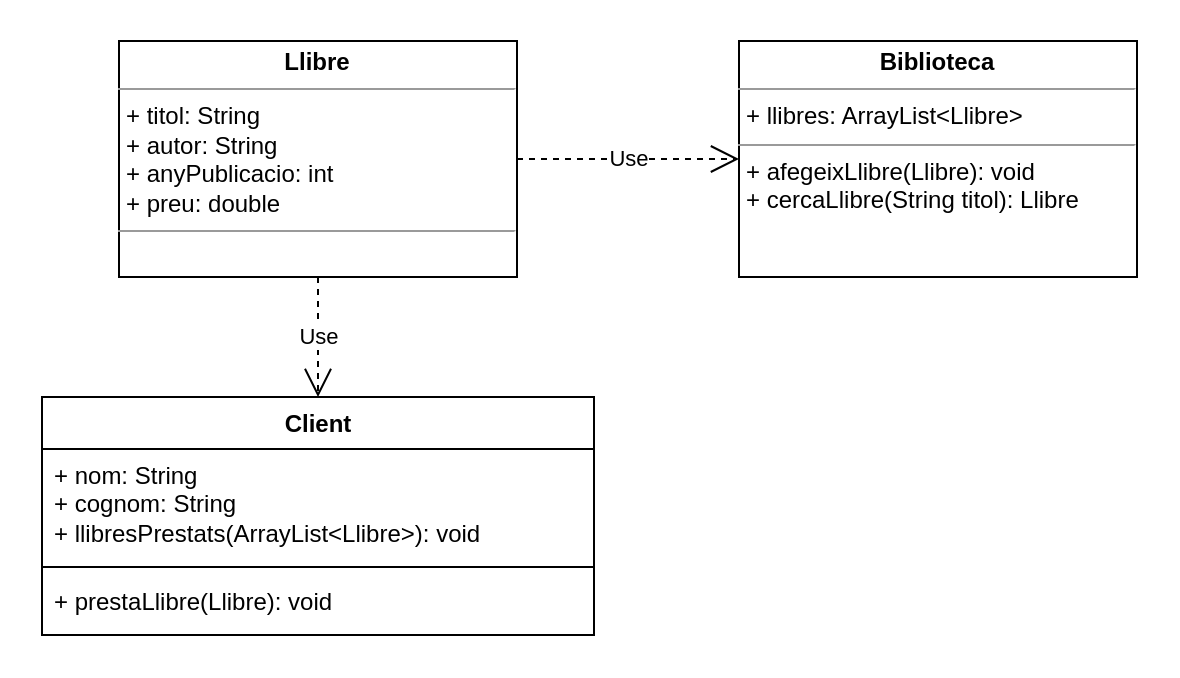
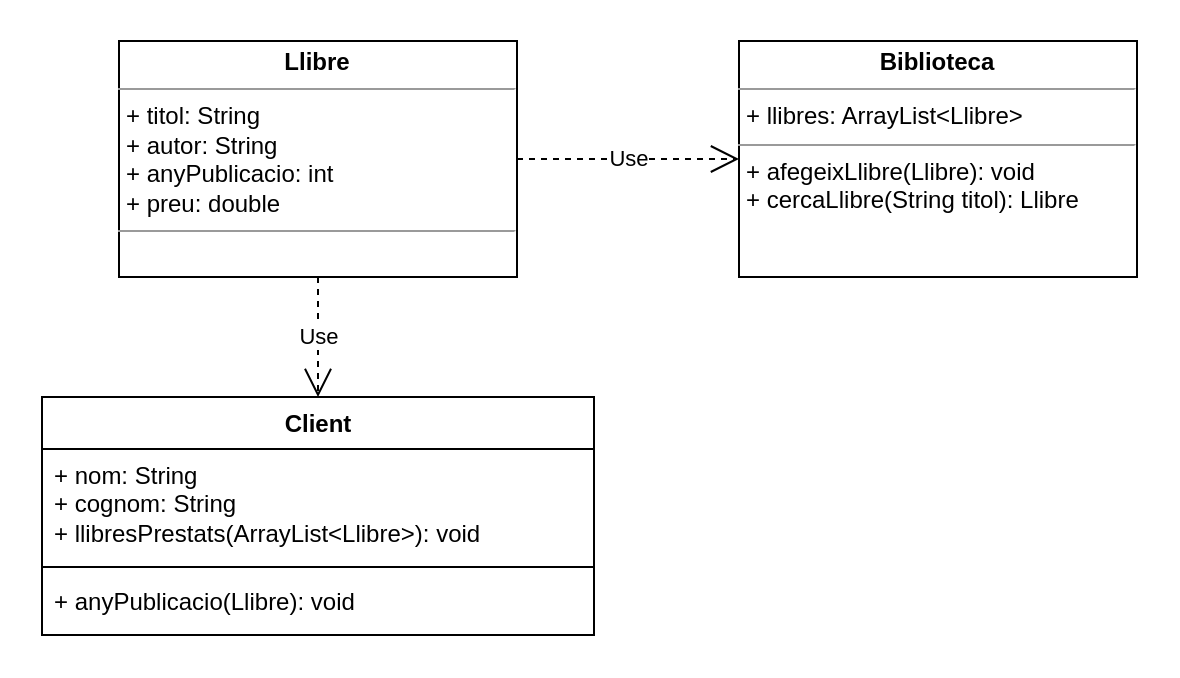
(218, 603) -> (222, 603)
